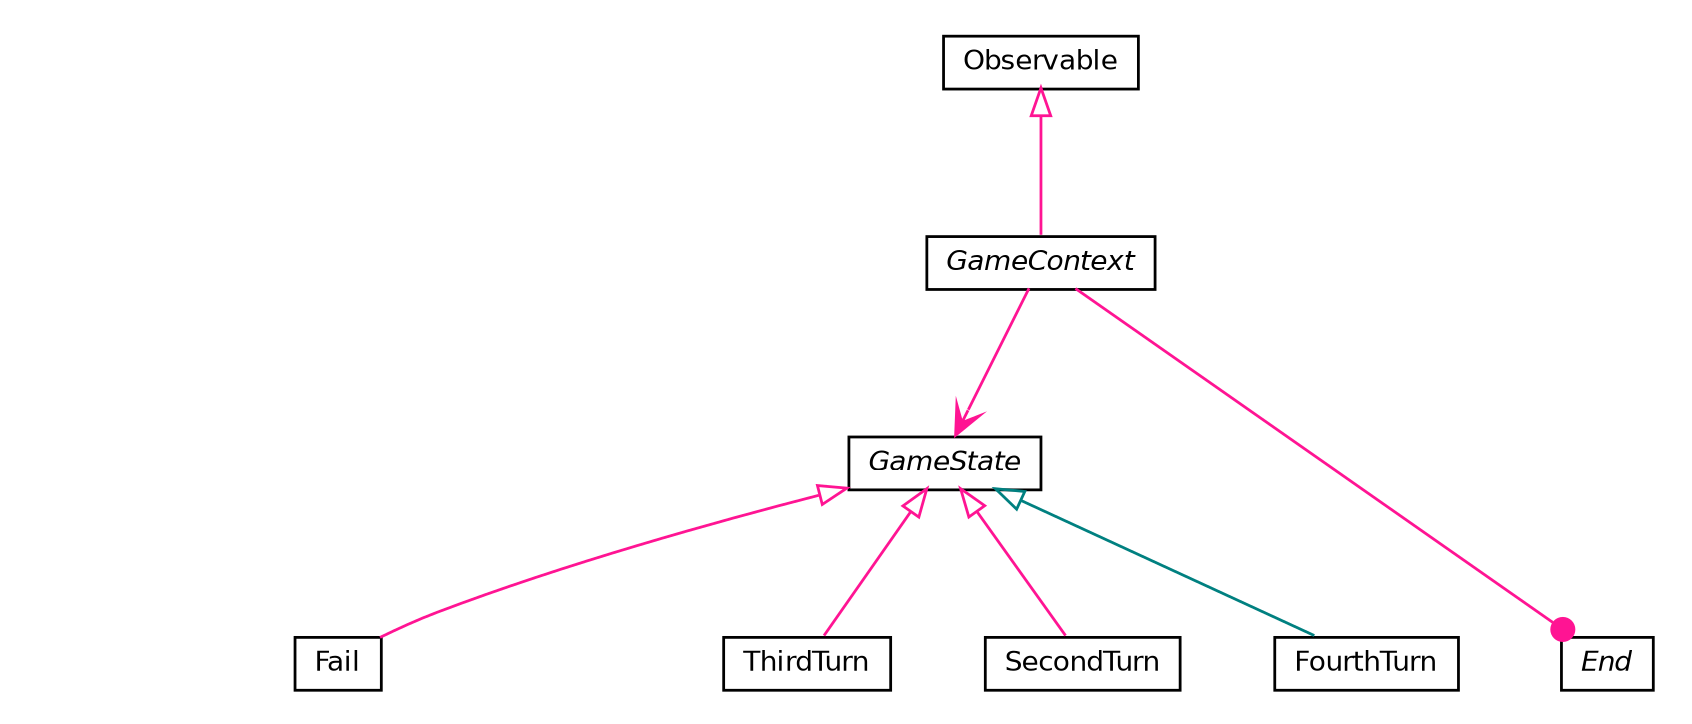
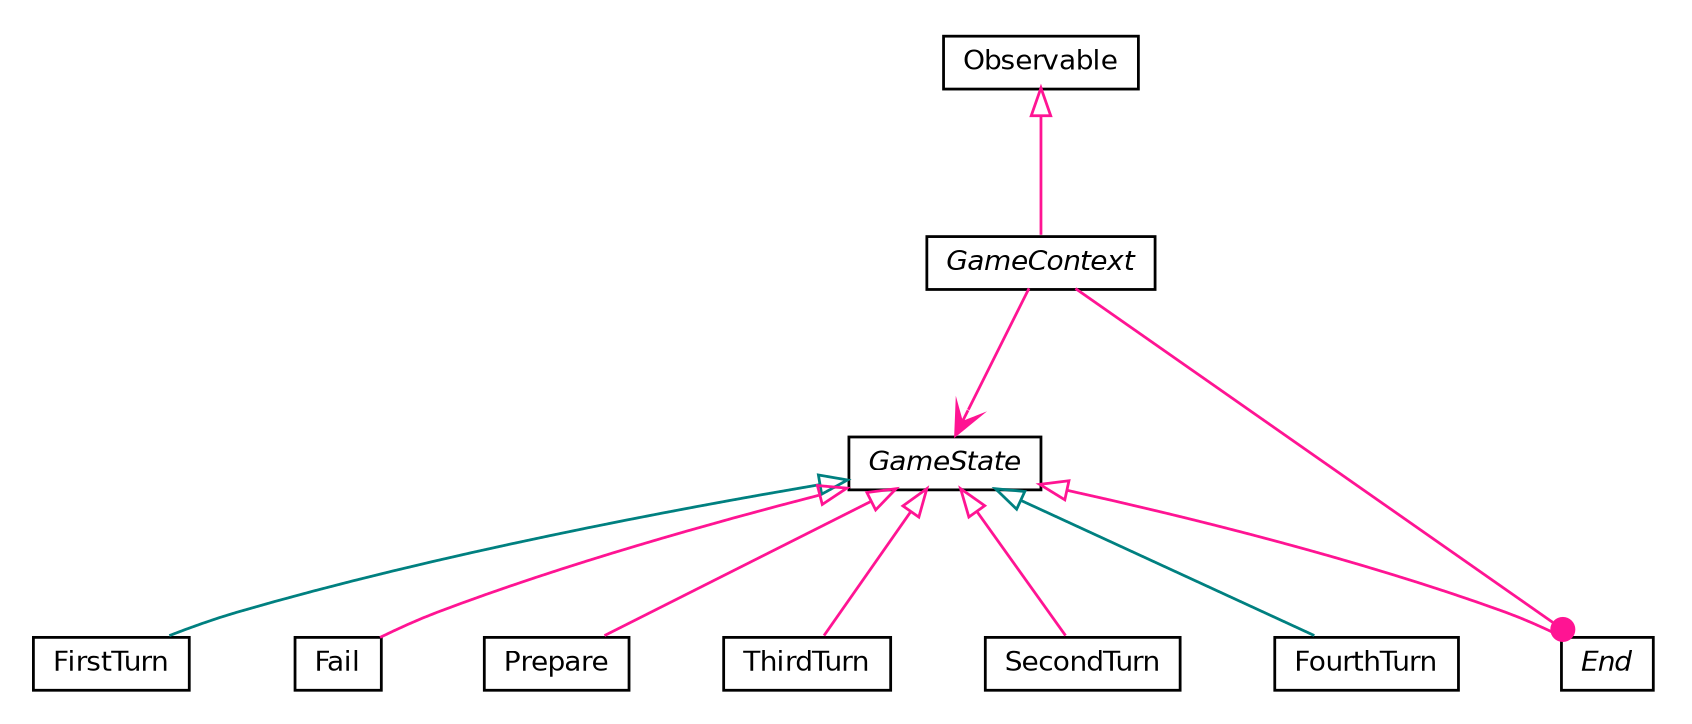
none -> (1317, 552)
none -> (111, 662)
none -> (557, 662)
